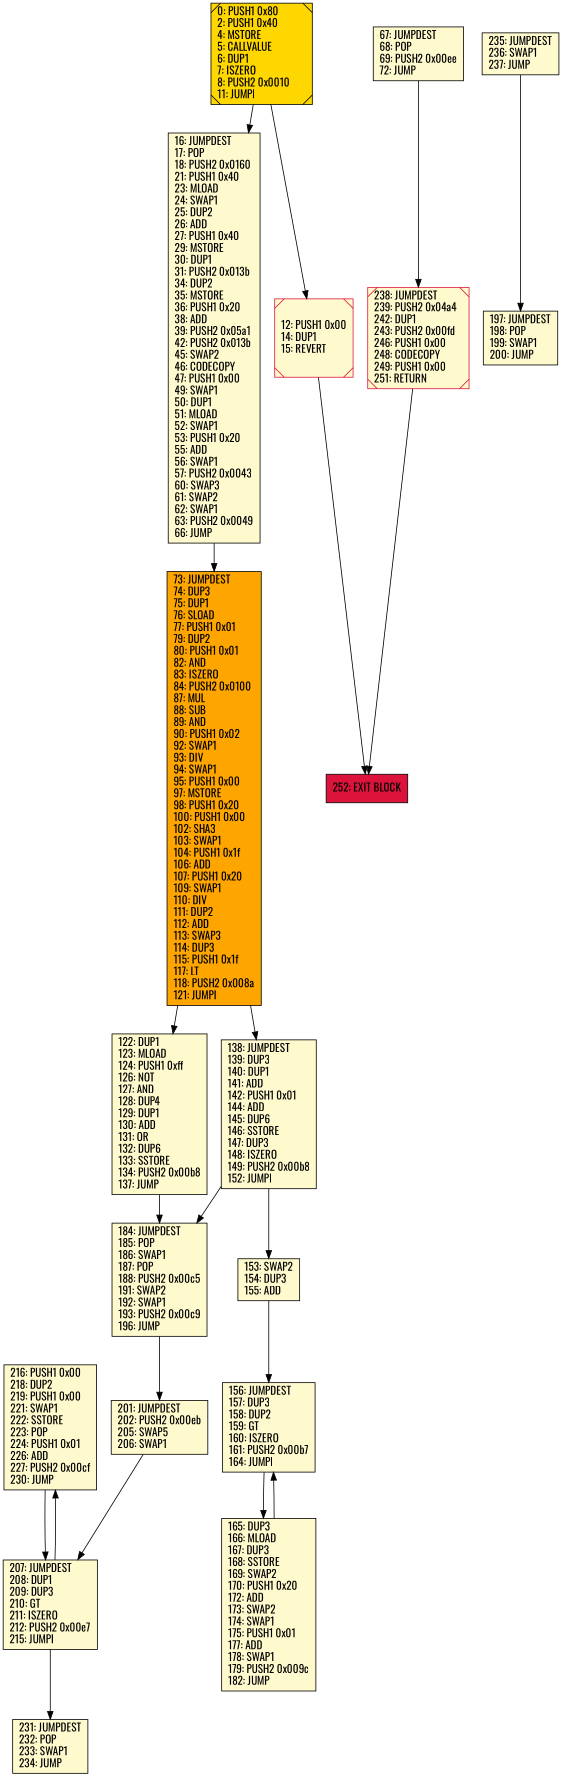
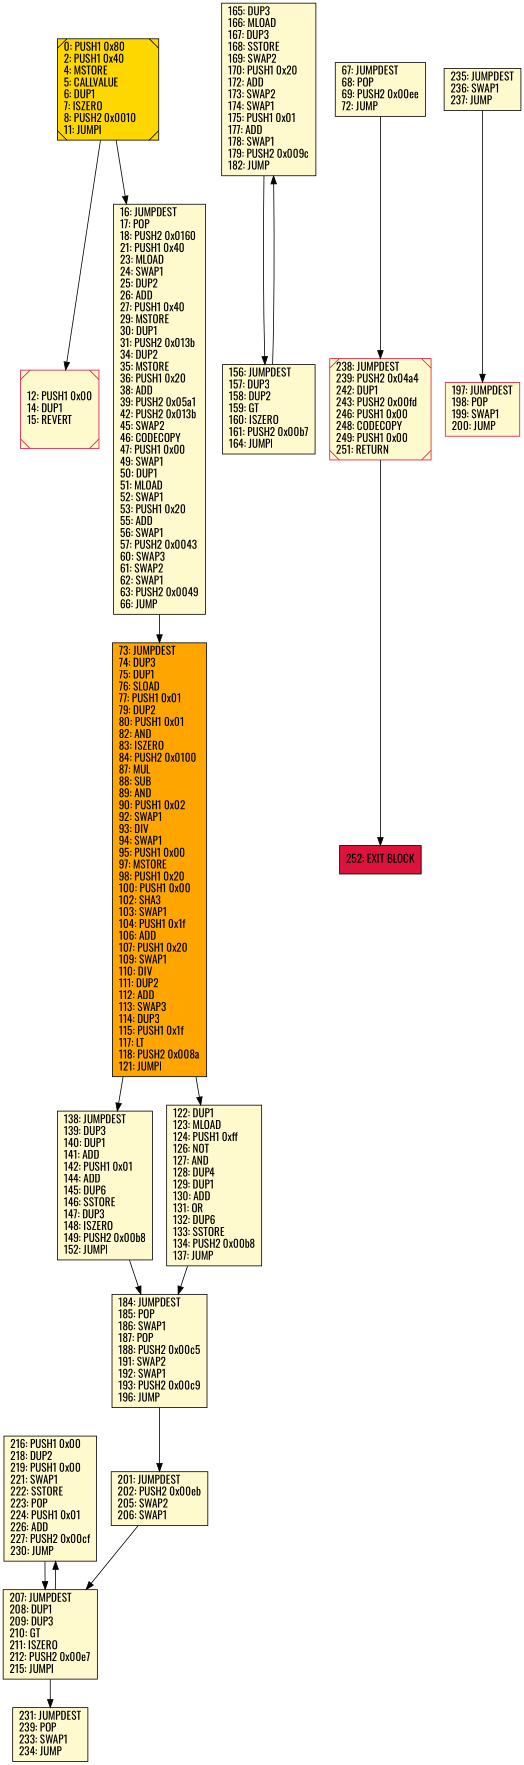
(521, 338) -> (483, 409)
(341, 572) -> none
(269, 1280) -> none
(160, 1427) -> (160, 1499)
(50, 1746) -> (50, 1735)
